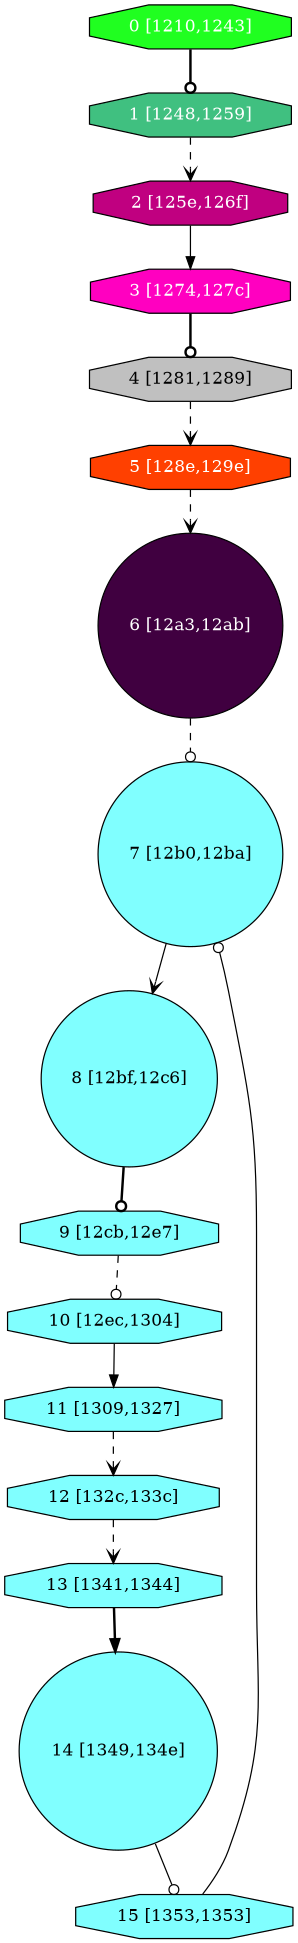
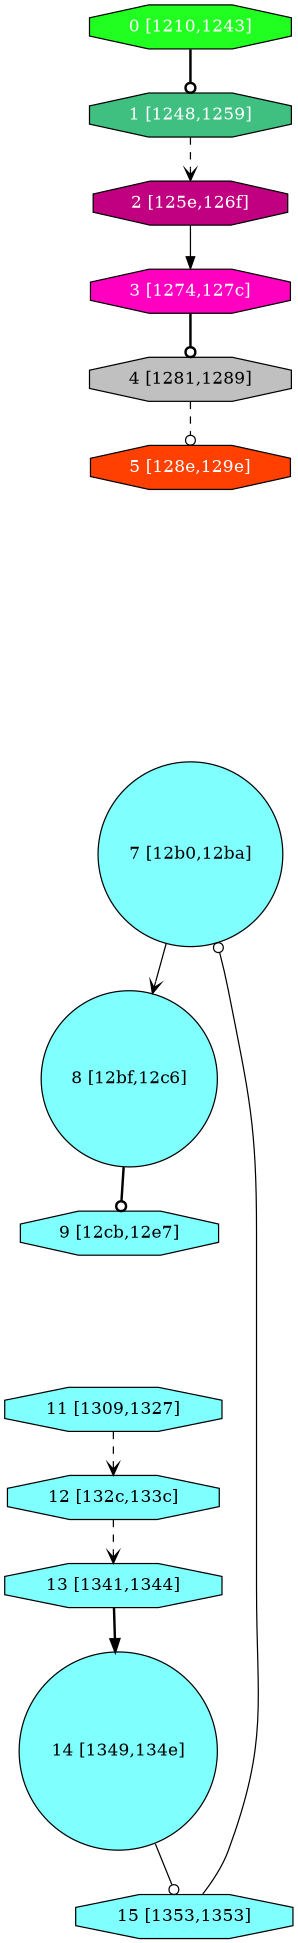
(190, 419) -> (190, 419)
(190, 626) -> none
(115, 1321) -> none
